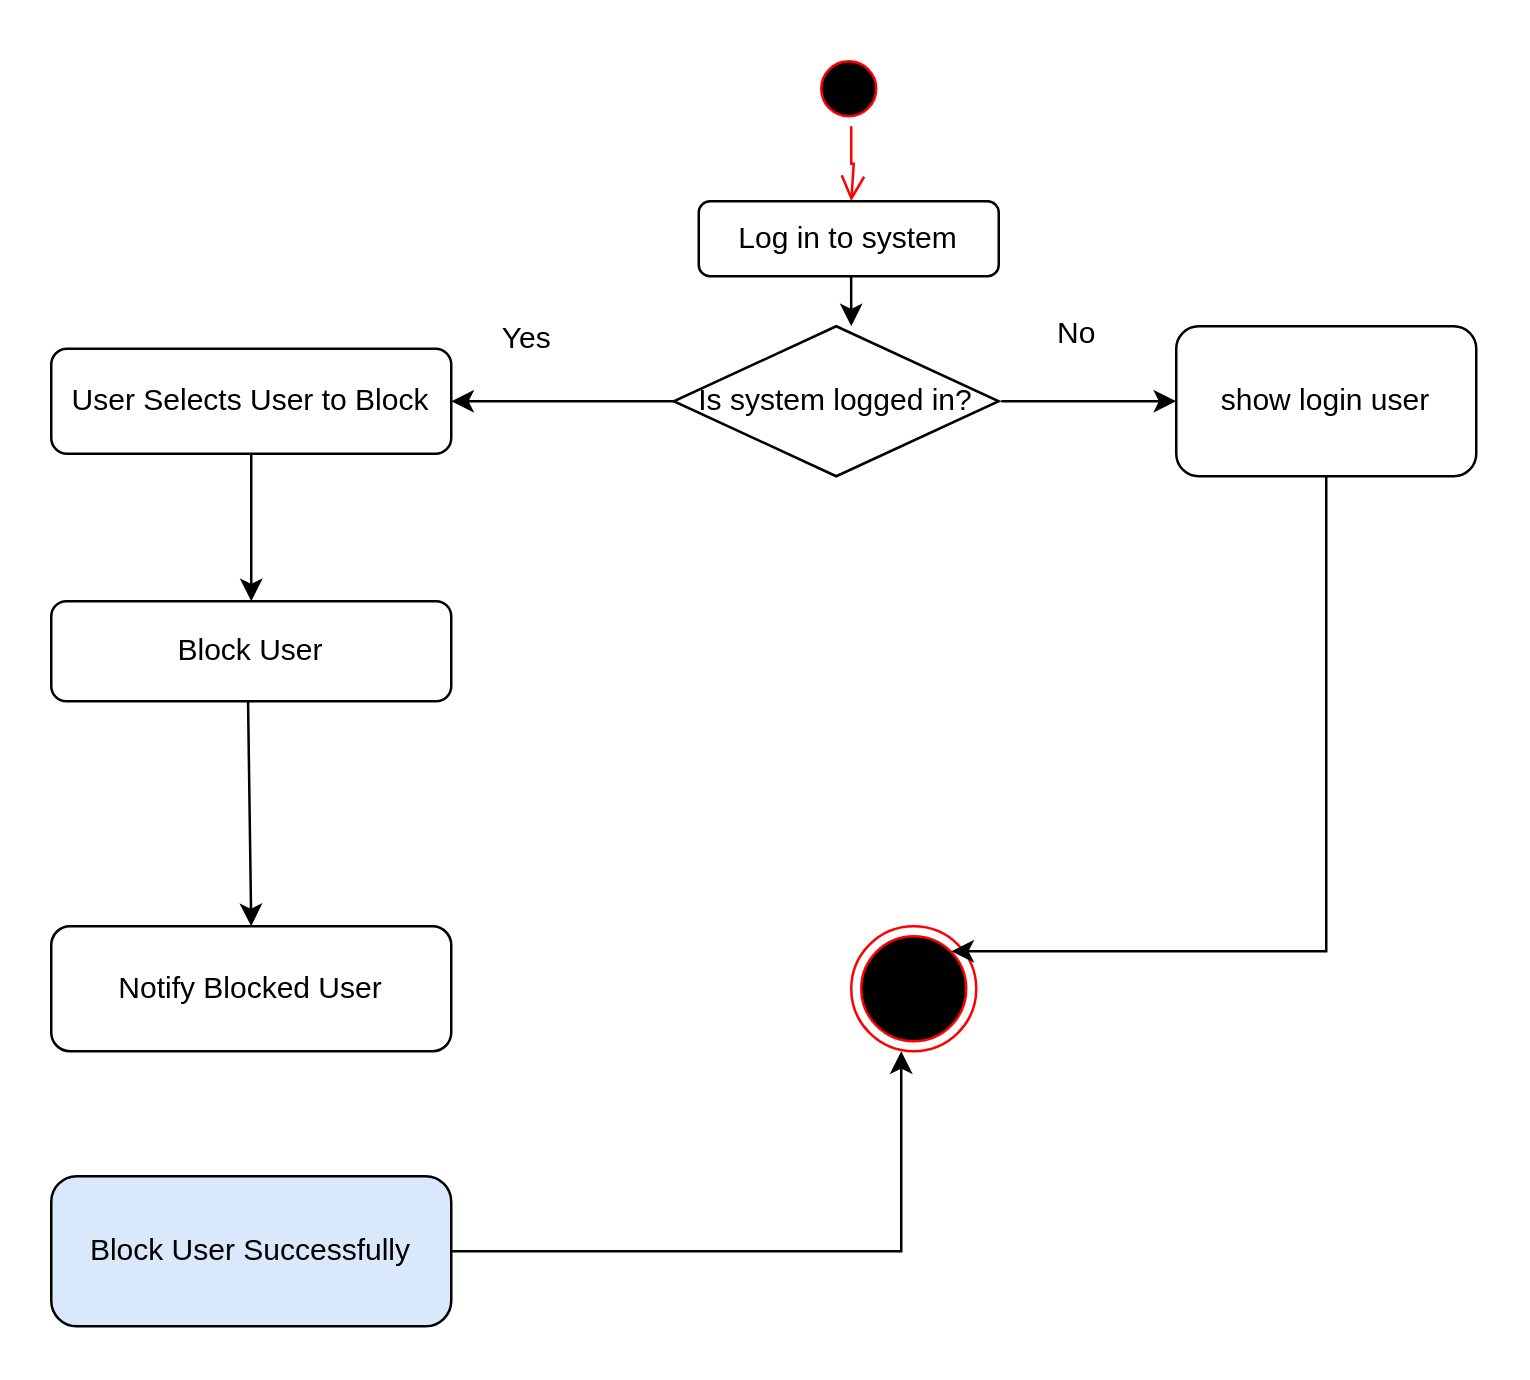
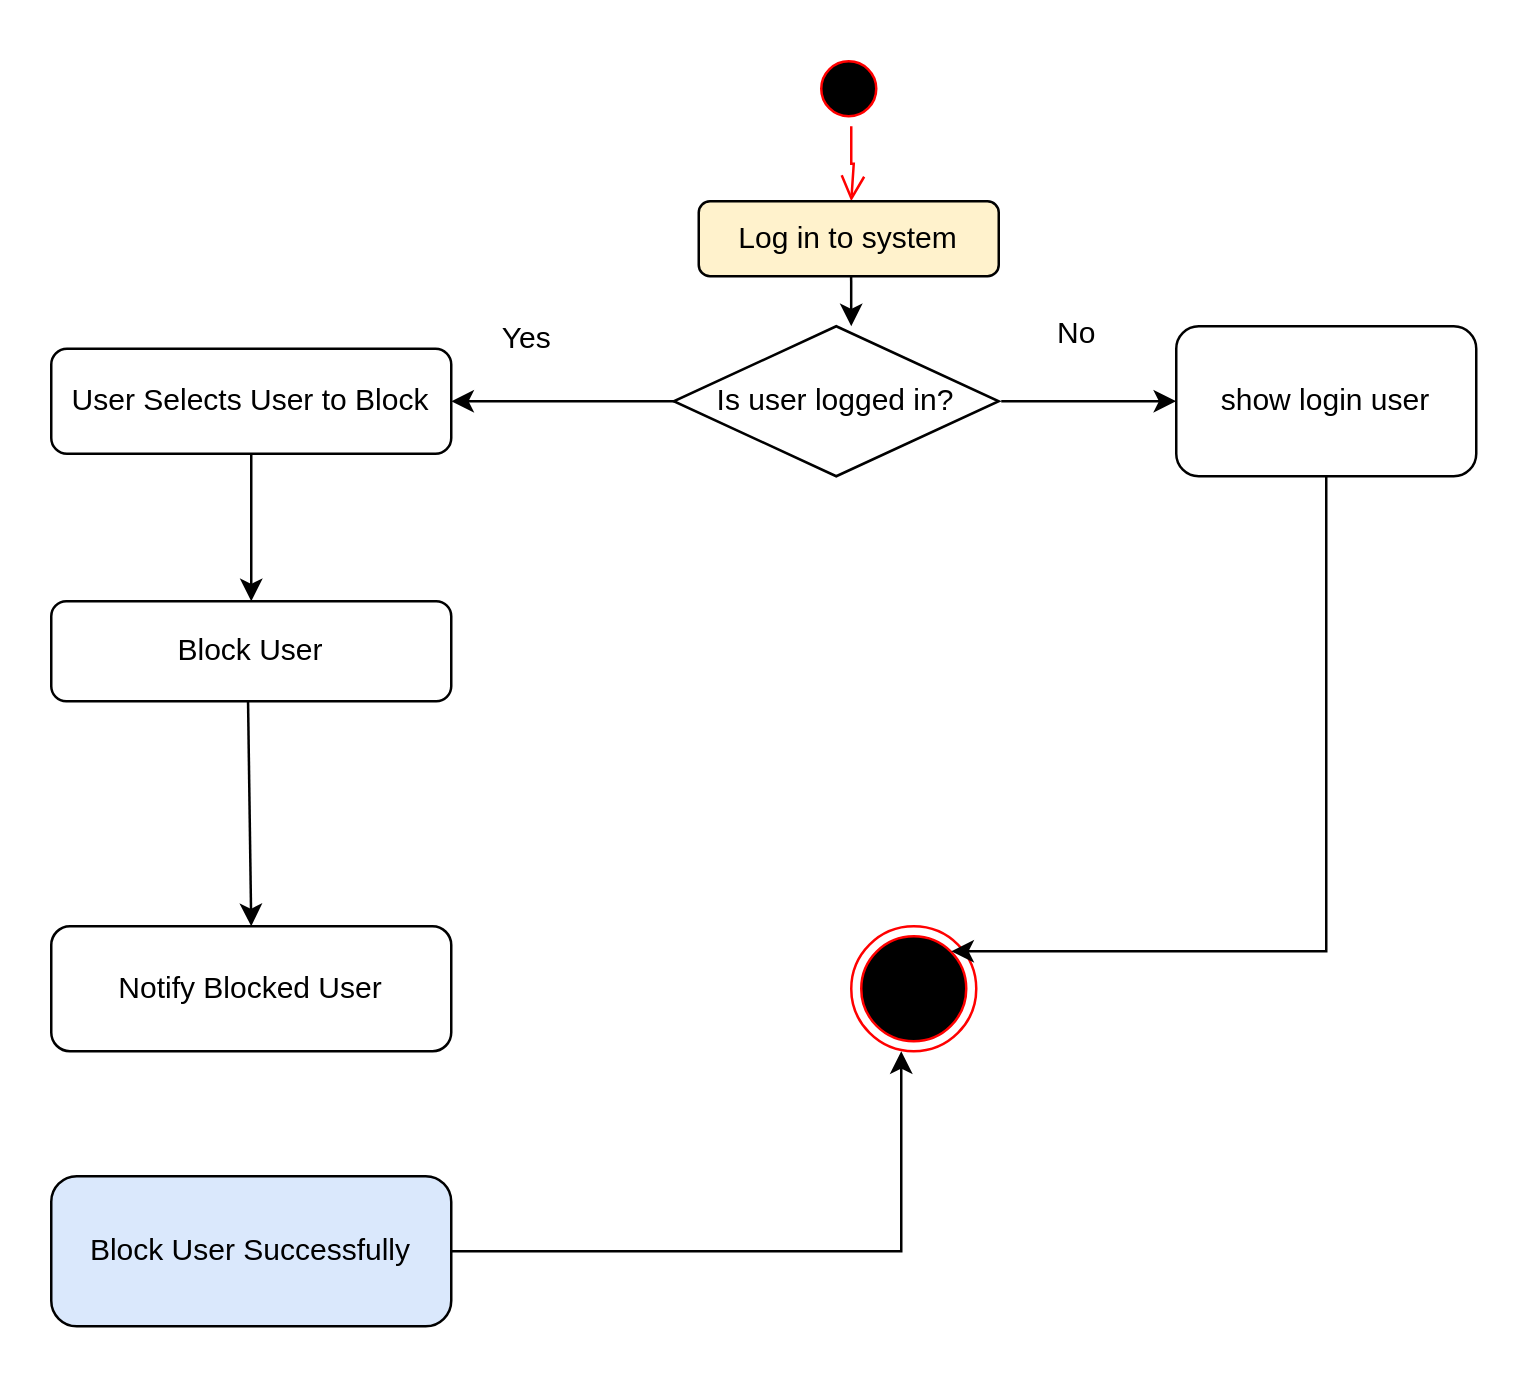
(849, 239) -> (849, 239)
(836, 401) -> (836, 401)
